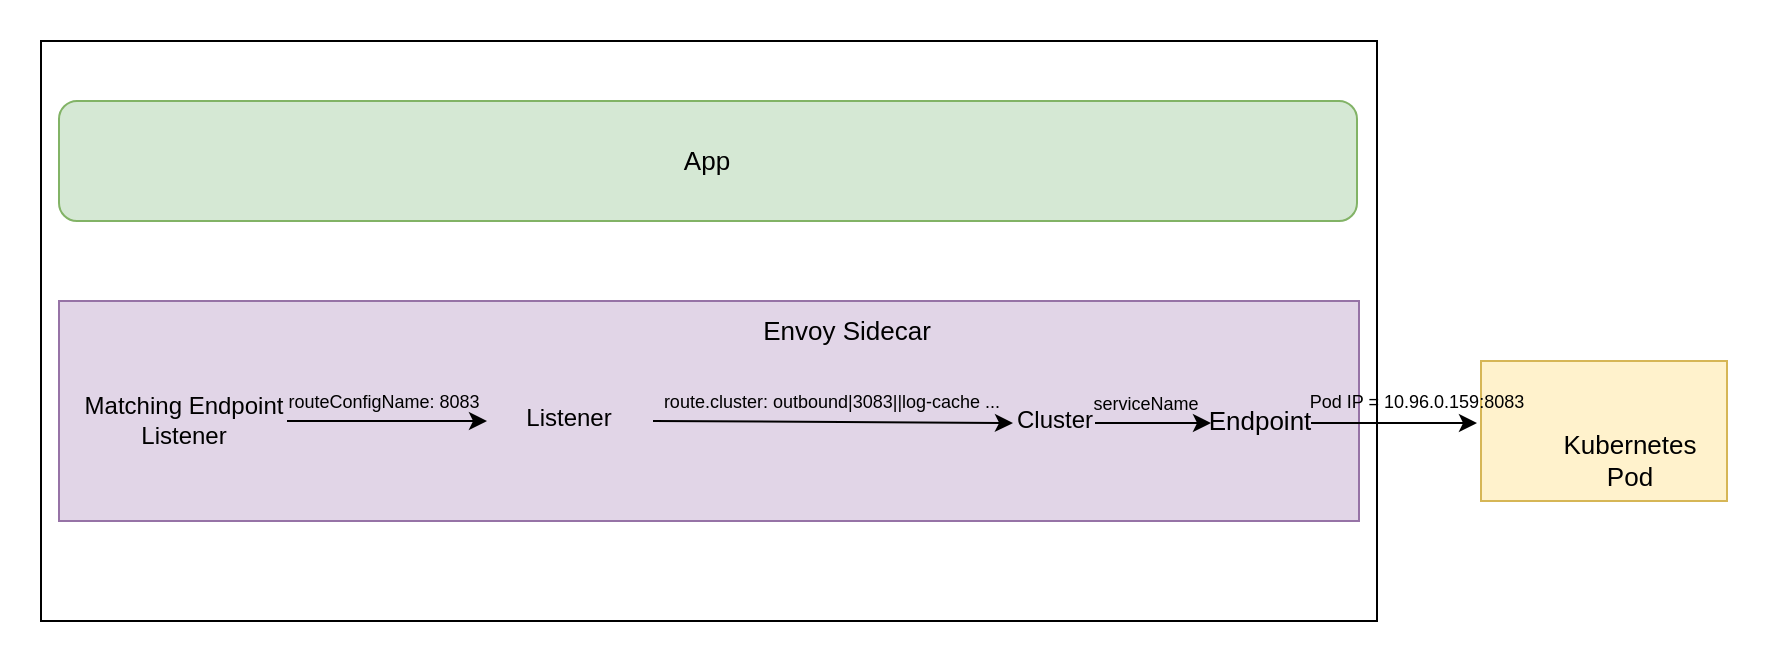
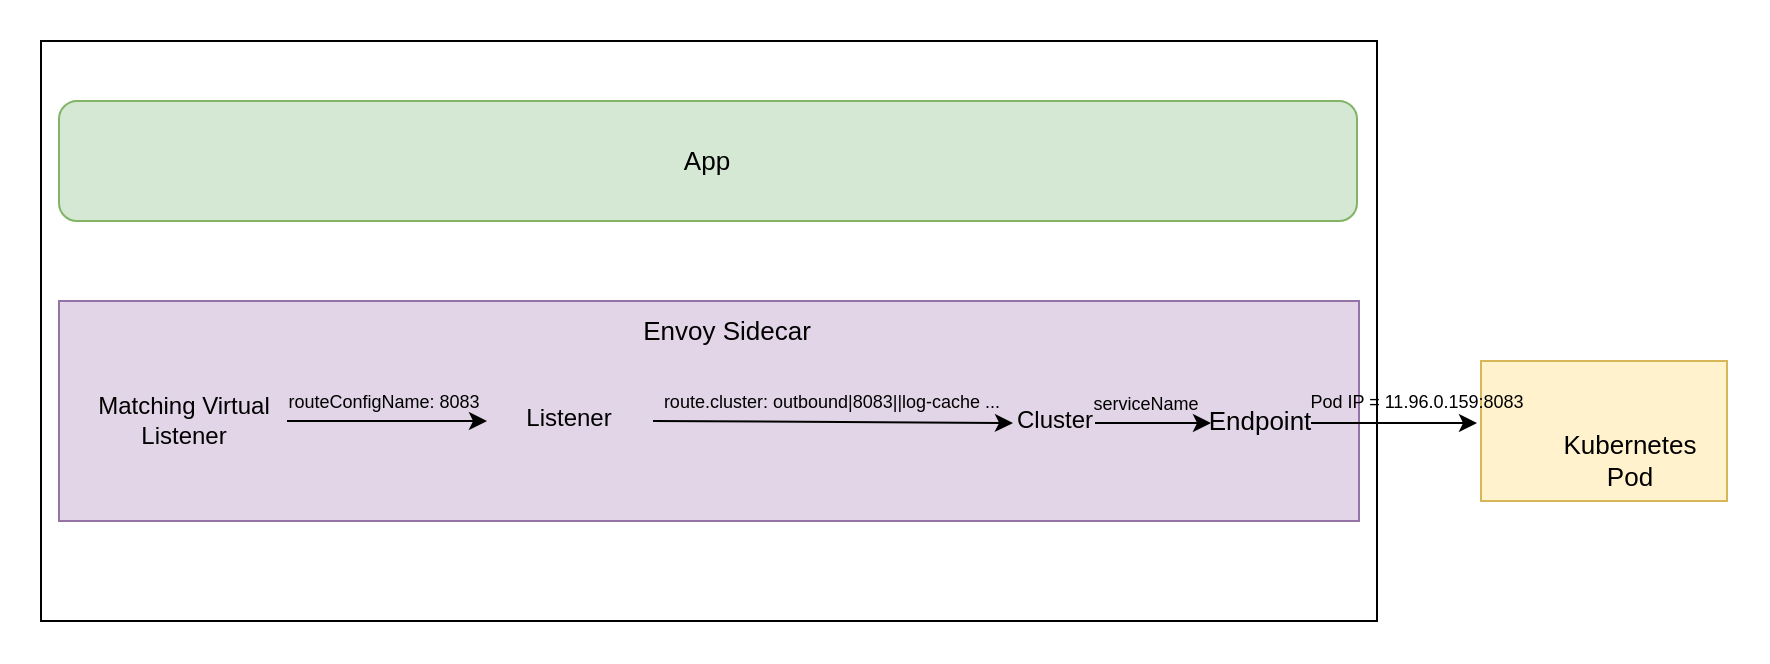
(848, 331) -> (728, 331)
(1418, 399) -> (1418, 399)
(833, 403) -> (833, 403)
(185, 421) -> (185, 421)
